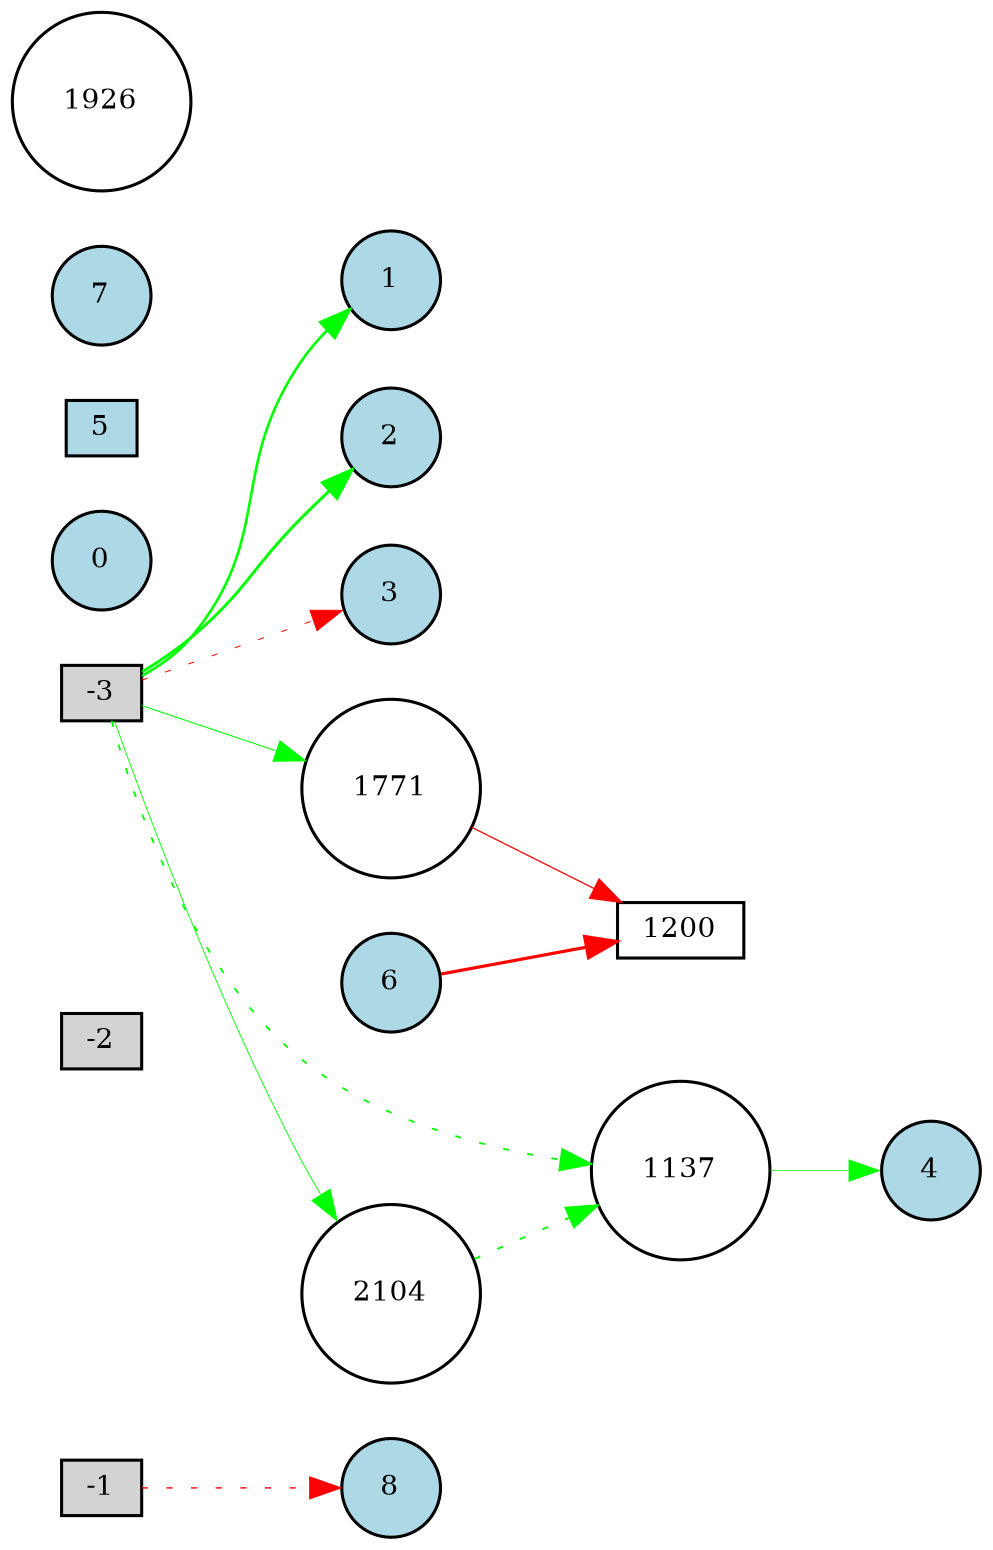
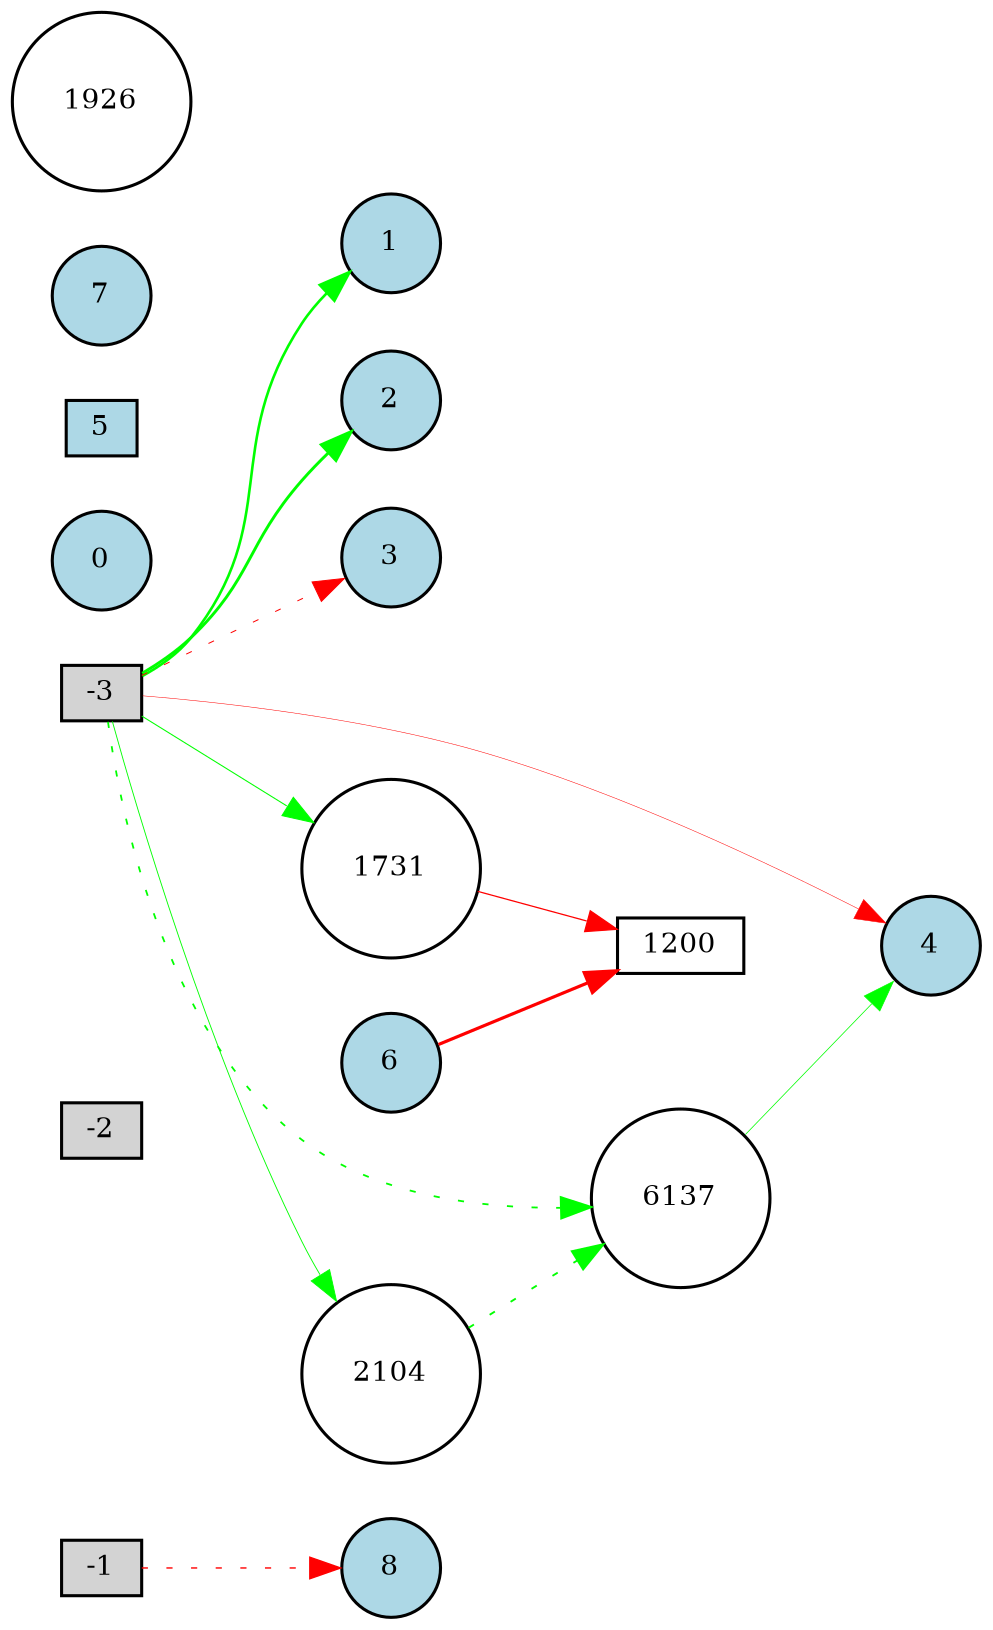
none -> (513, 762)
(391, 789) -> (391, 869)
(681, 1171) -> (681, 1198)
